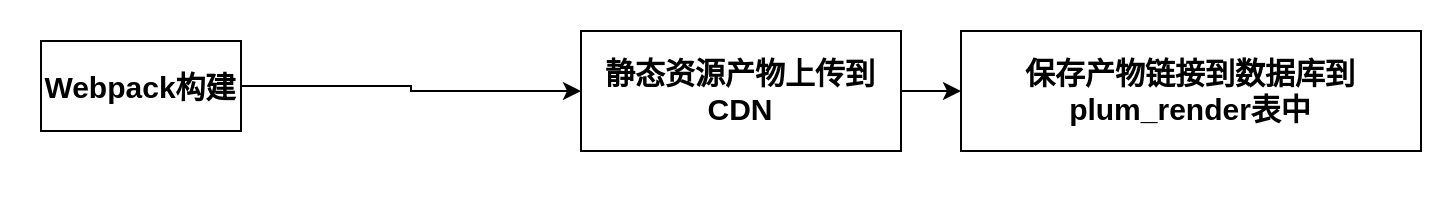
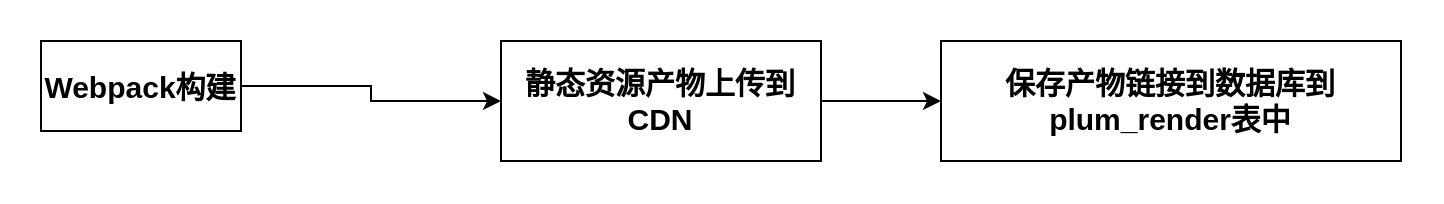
(741, 91) -> (661, 101)
(1191, 91) -> (1171, 101)
